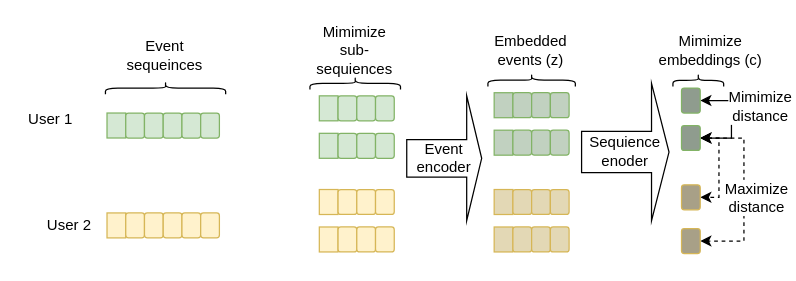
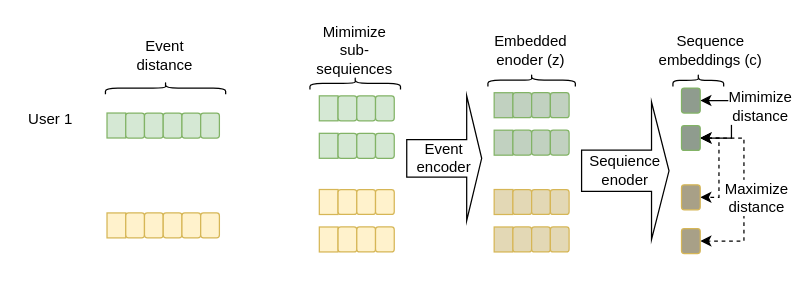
(531, 51) -> (531, 51)
(711, 51) -> (711, 51)
(165, 56) -> (165, 56)
(626, 152) -> (626, 171)
(69, 226) -> none
